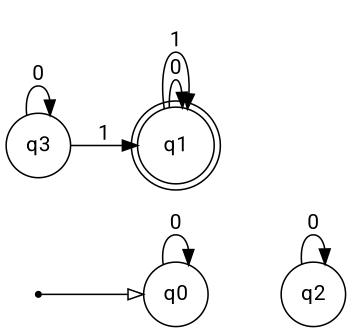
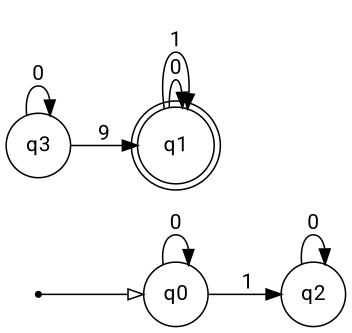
(104, 134) -> (104, 134)
none -> (237, 294)
